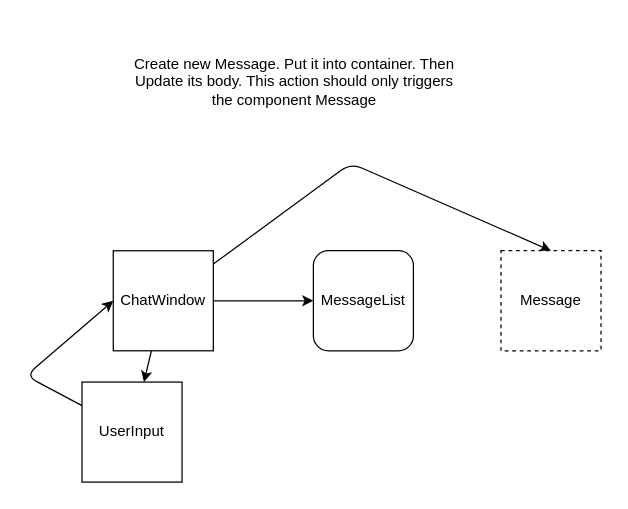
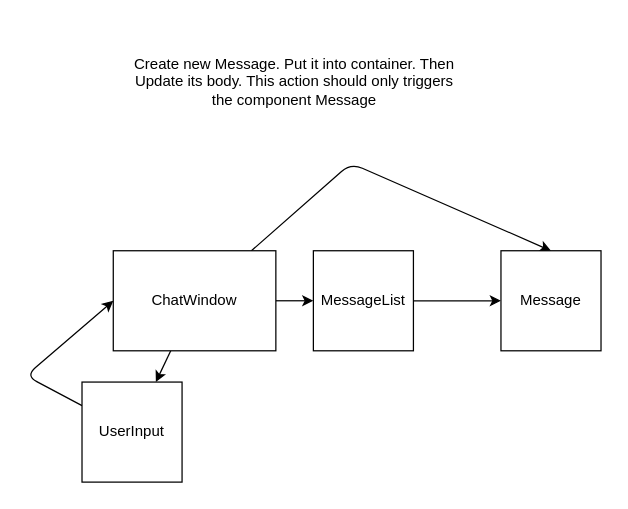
(163, 301) -> (194, 301)
(363, 301) -> (363, 301)
none -> (452, 301)
(551, 301) -> (551, 301)
